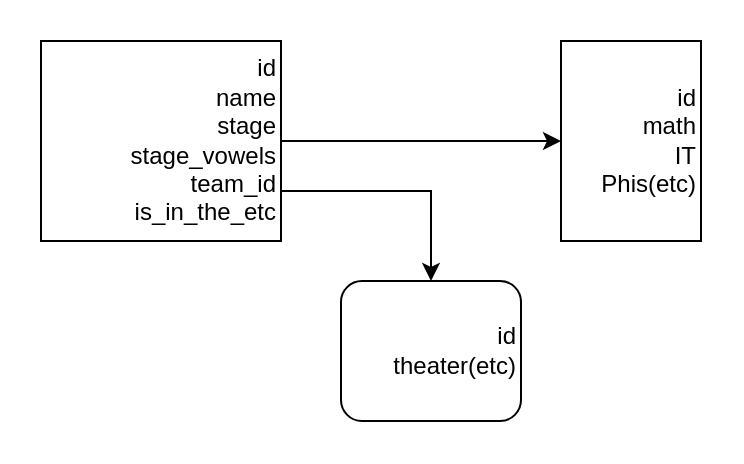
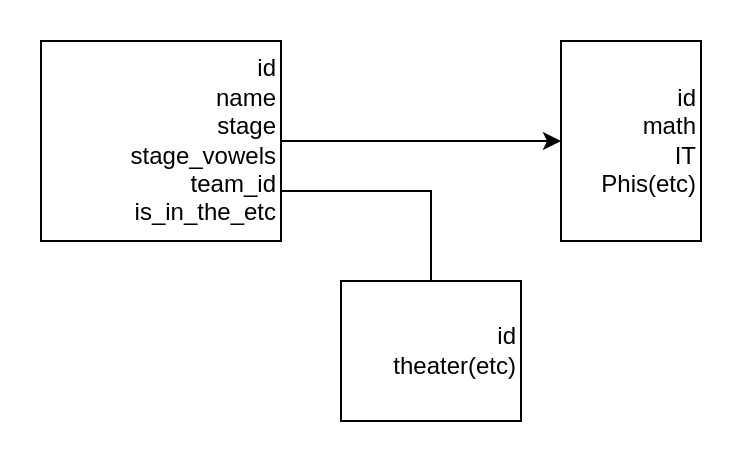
(431, 266) -> (431, 271)
(431, 351) -> (431, 351)
